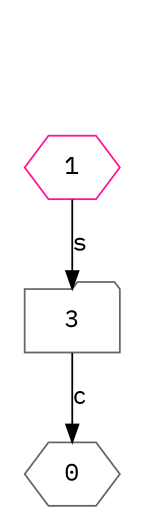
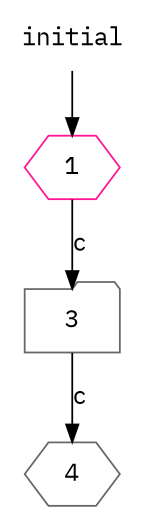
none -> (72, 39)
(80, 244) -> (80, 244)
(72, 474) -> (72, 474)
